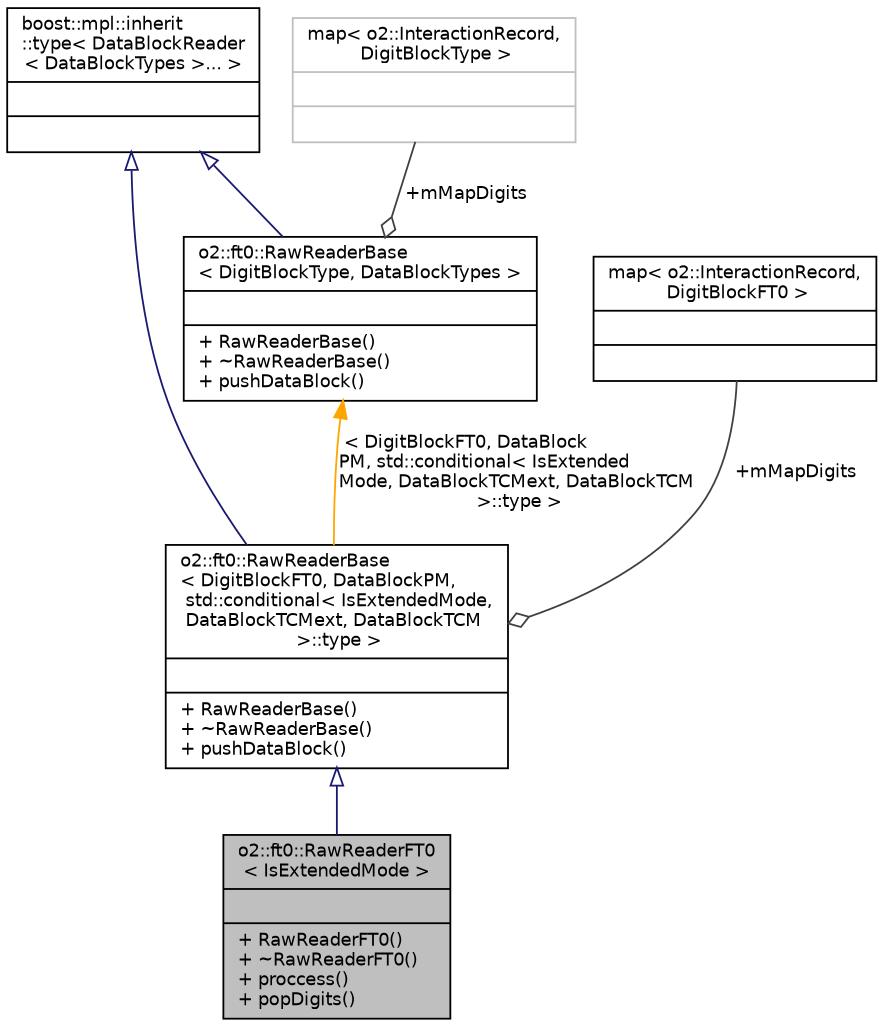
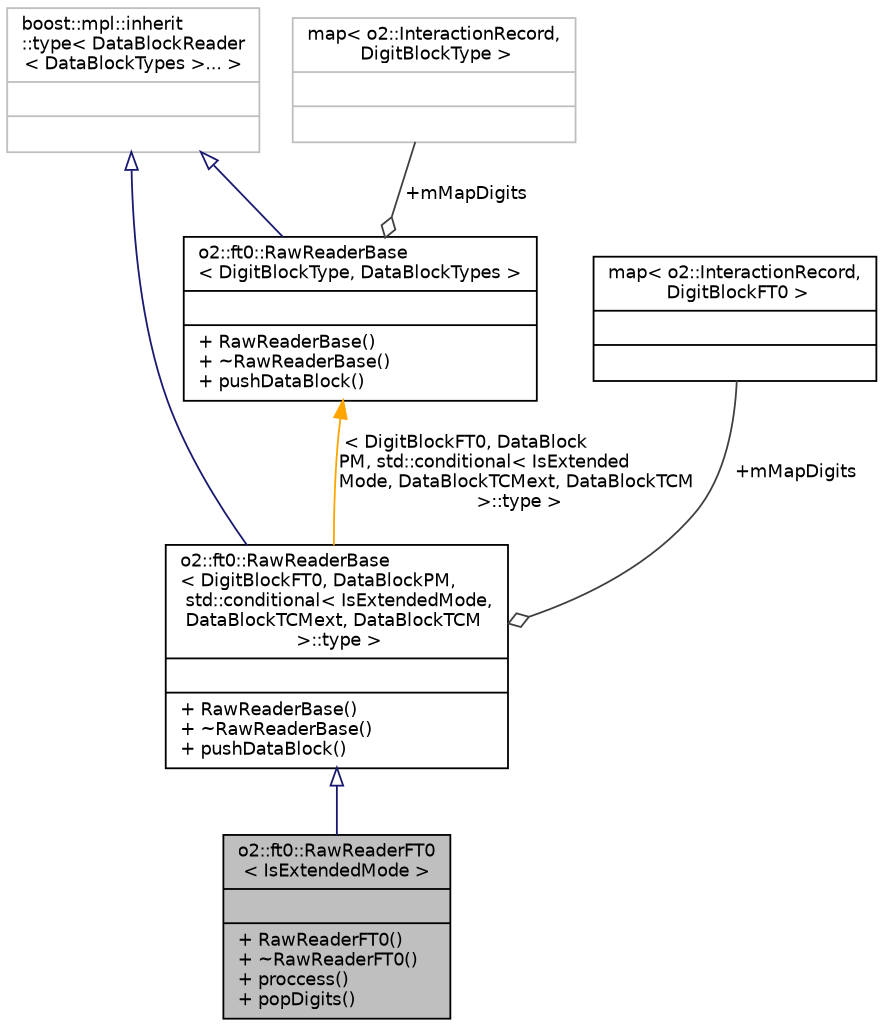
(133, 80) -> (133, 80)
